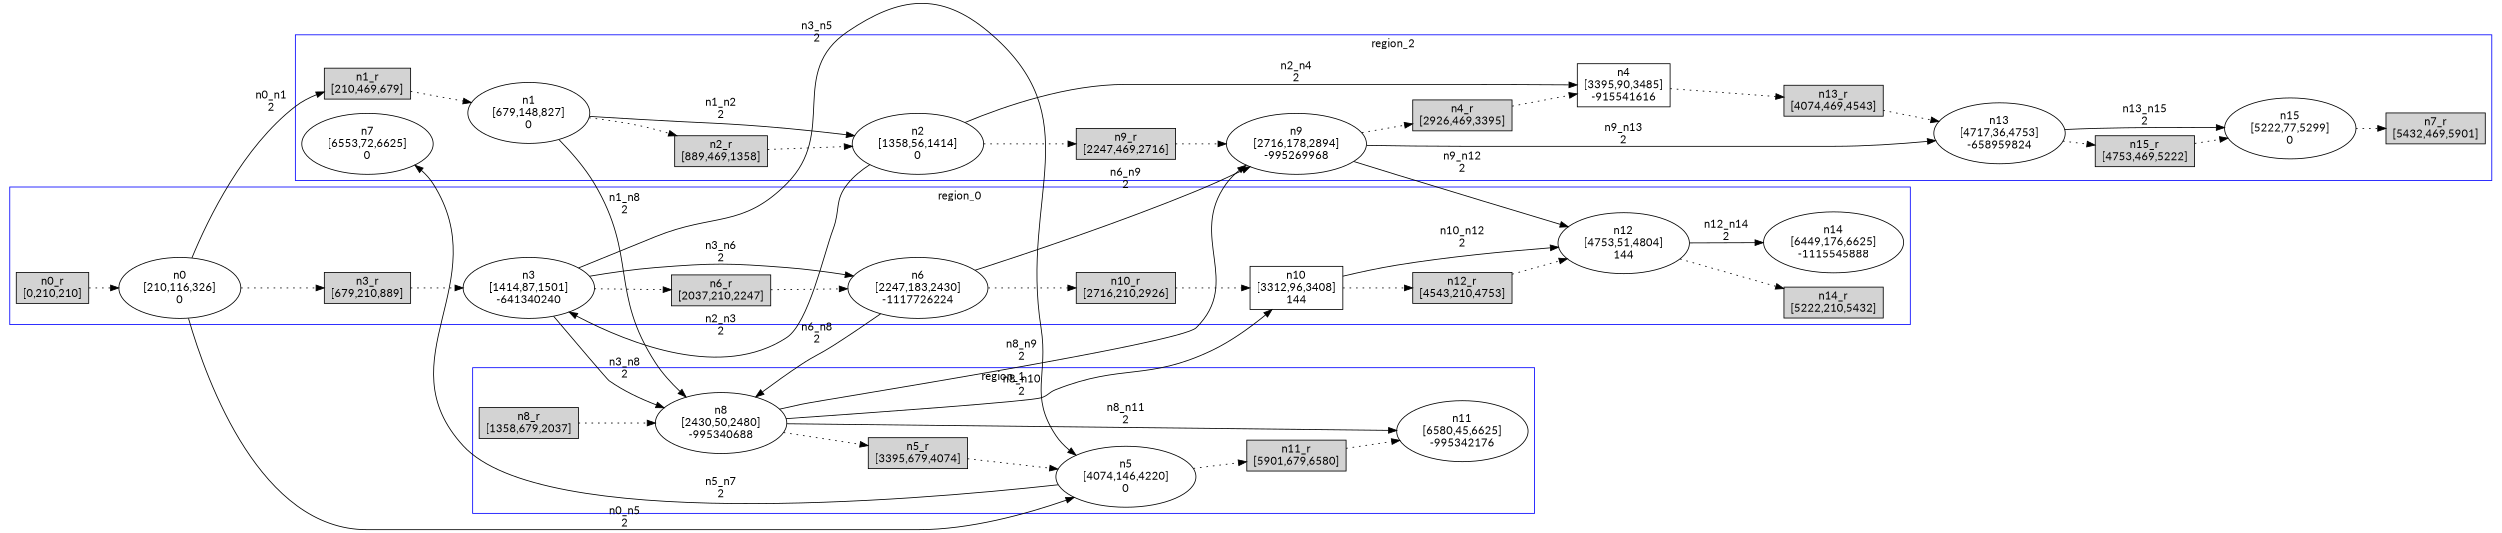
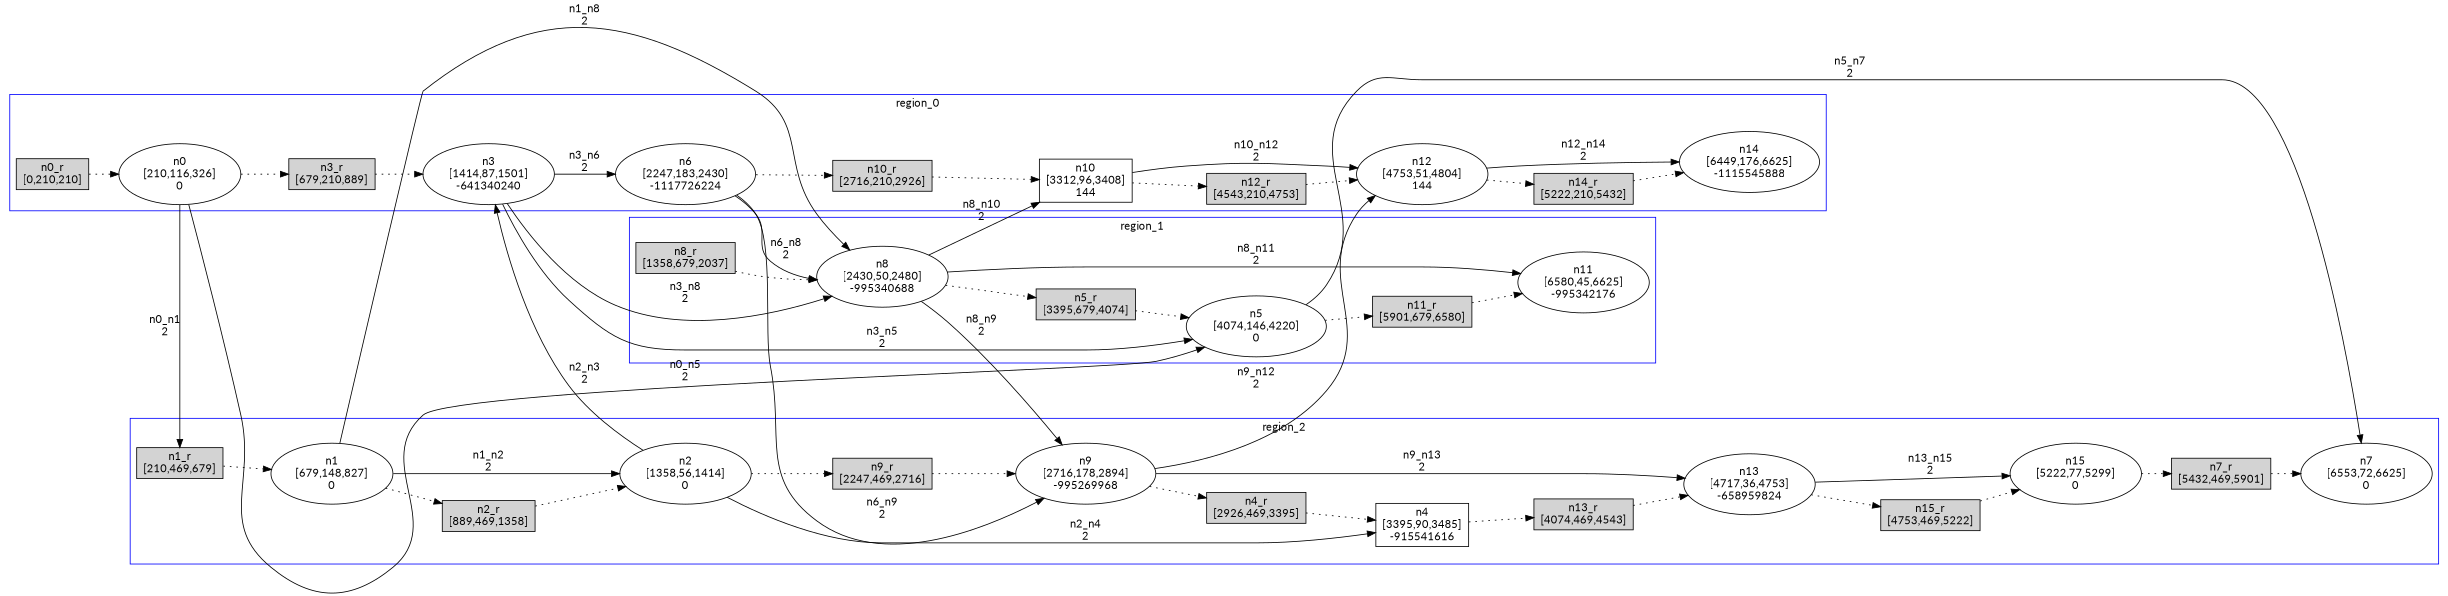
none -> (1654, 177)
(721, 290) -> none
none -> (2282, 474)
